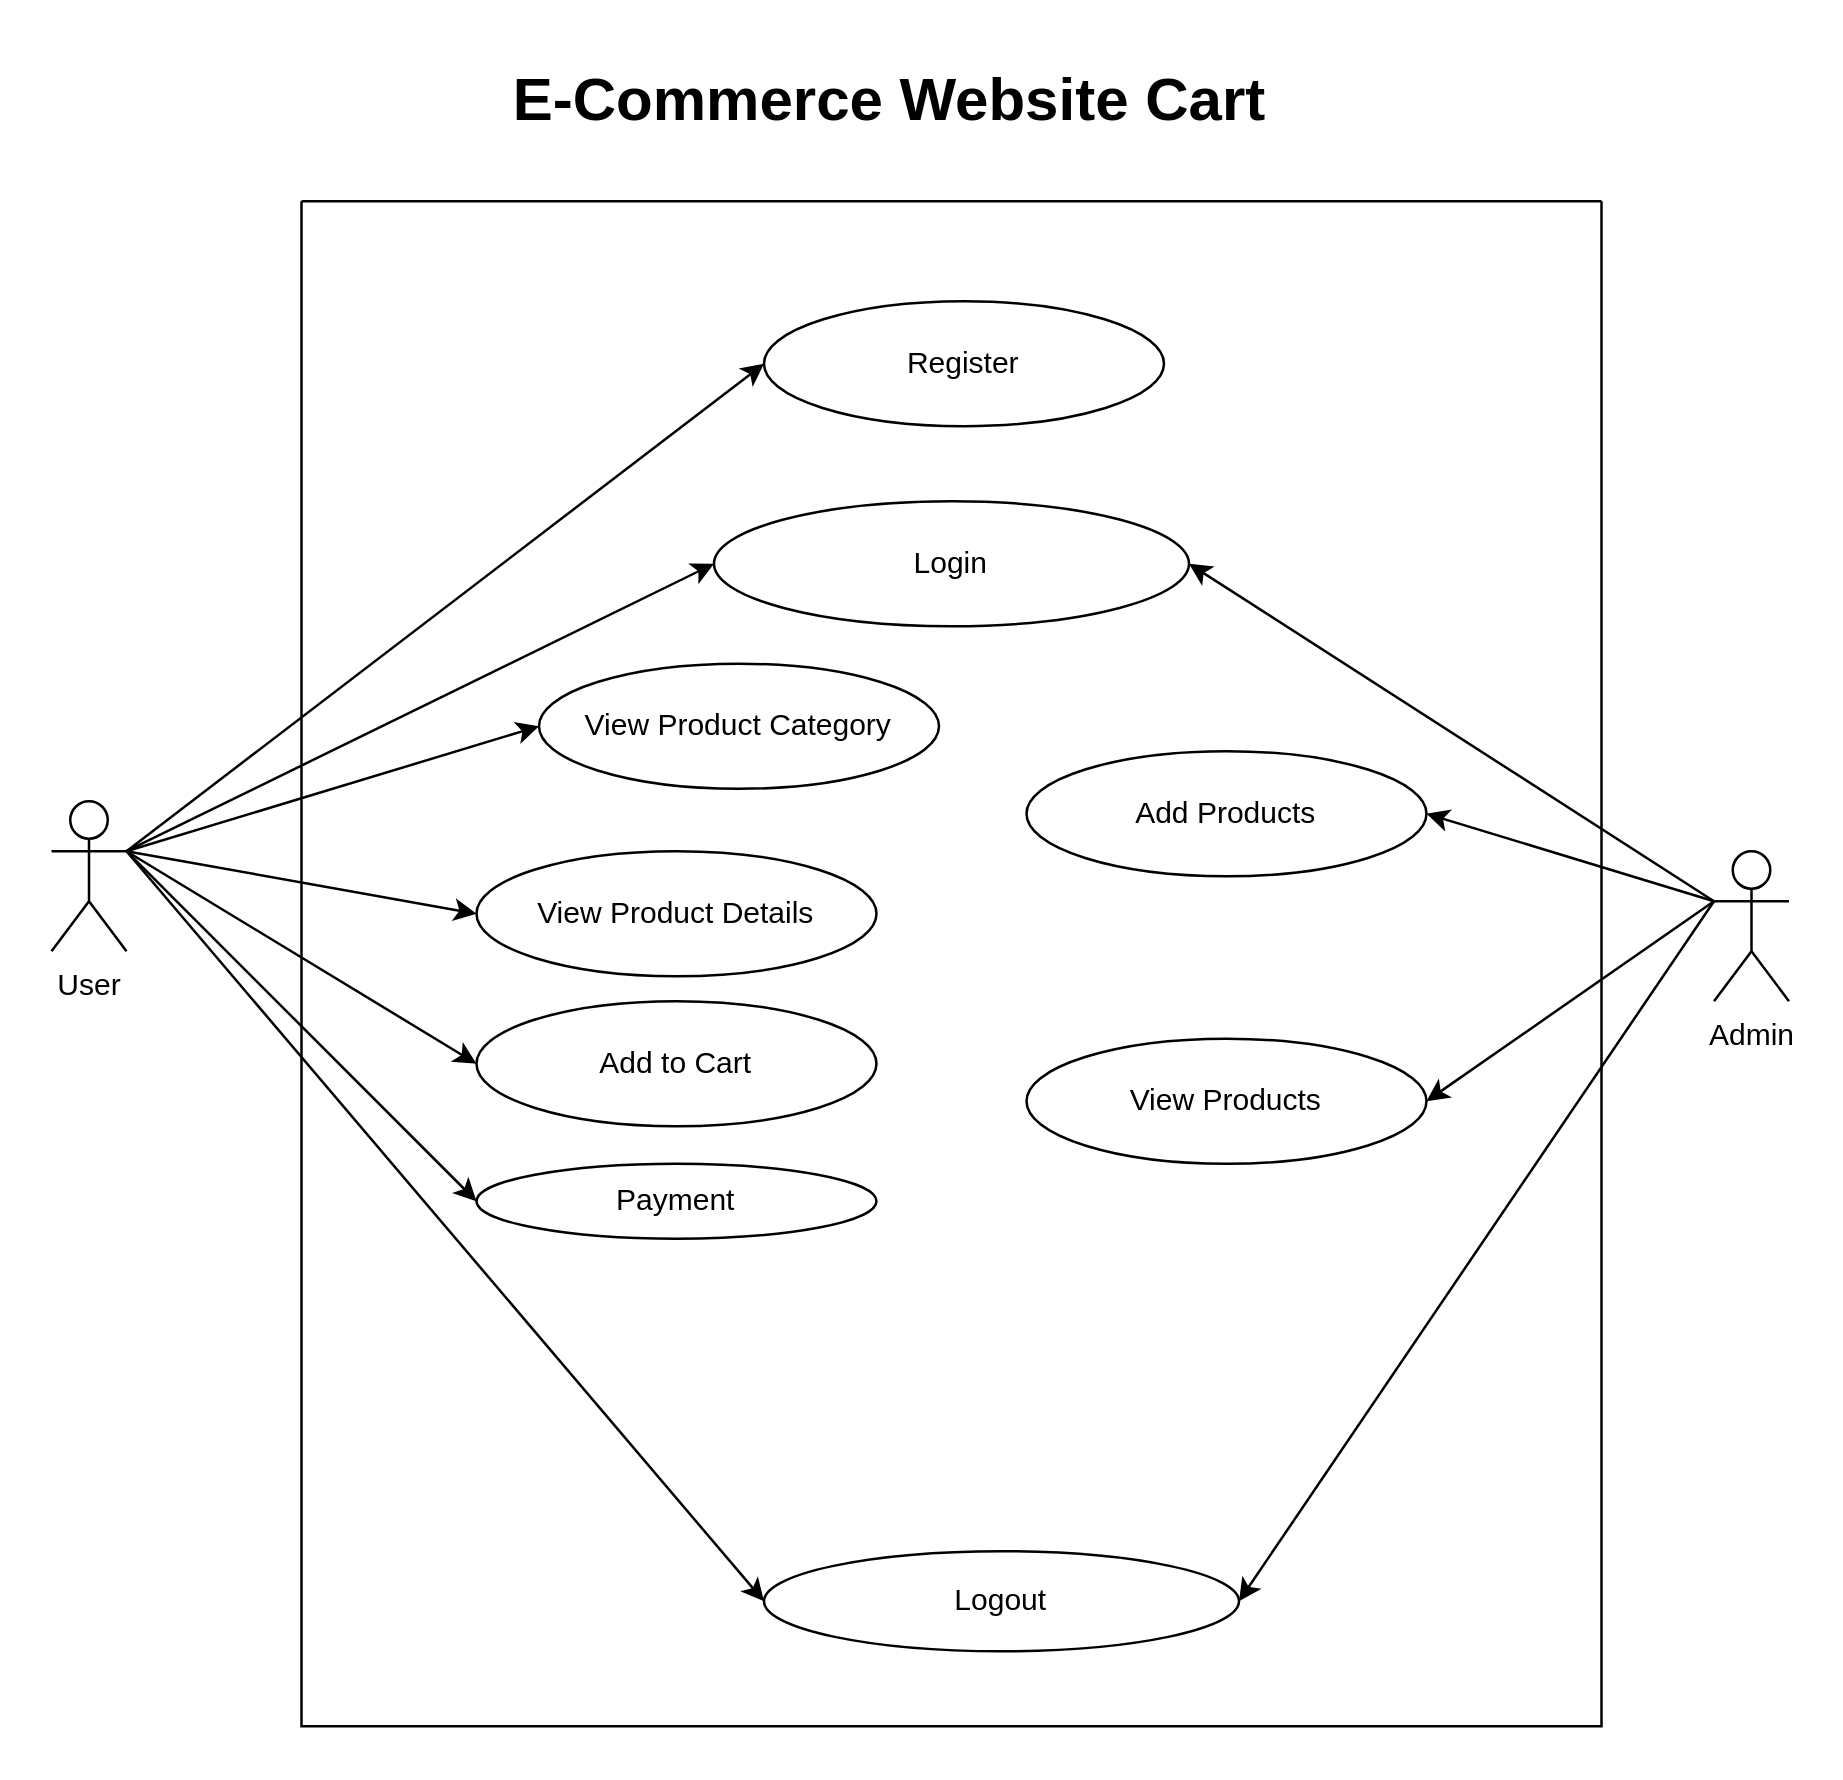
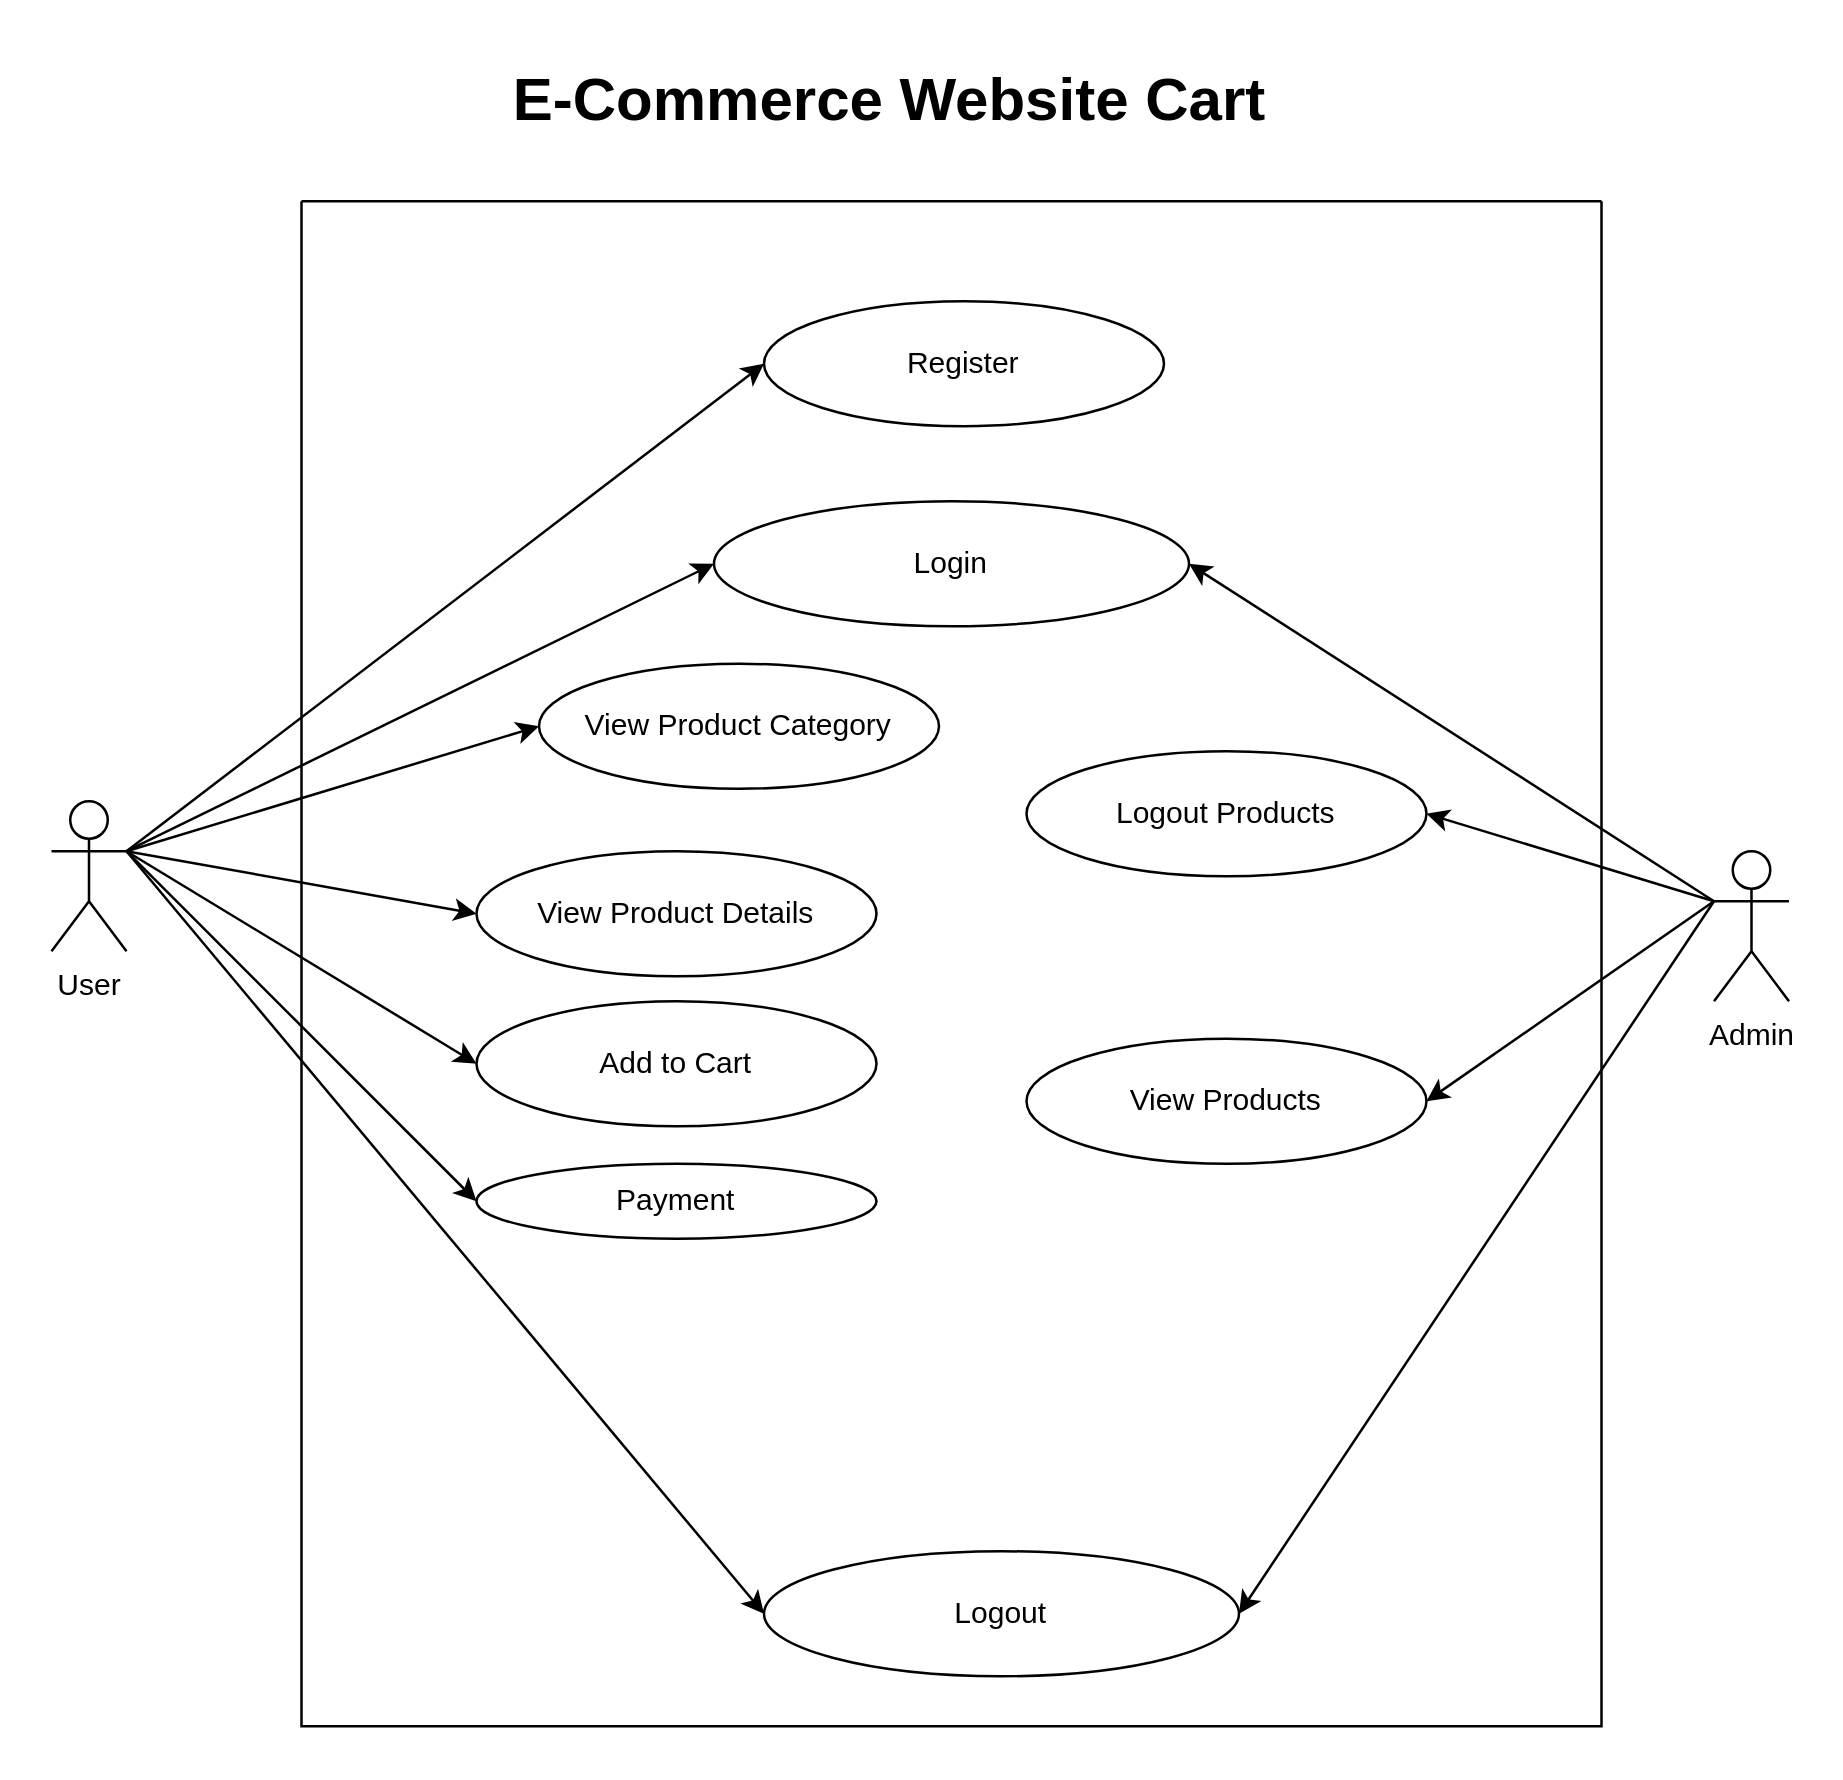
(1226, 814) -> (1226, 814)
(1001, 1601) -> (1001, 1614)
